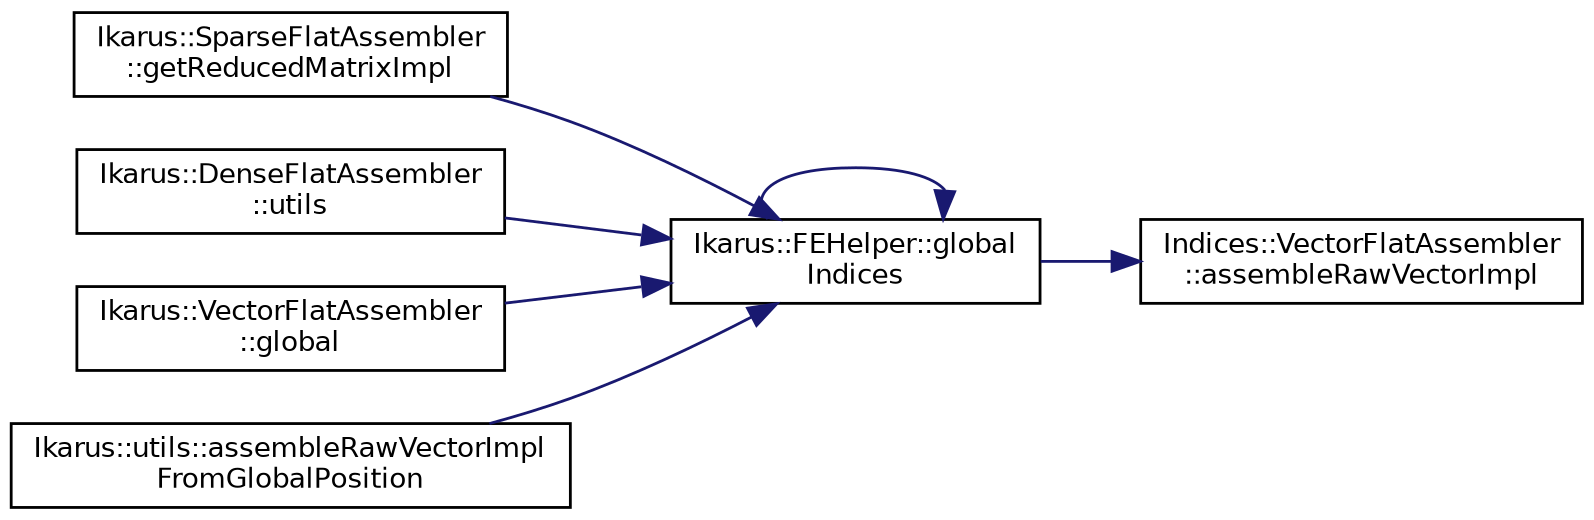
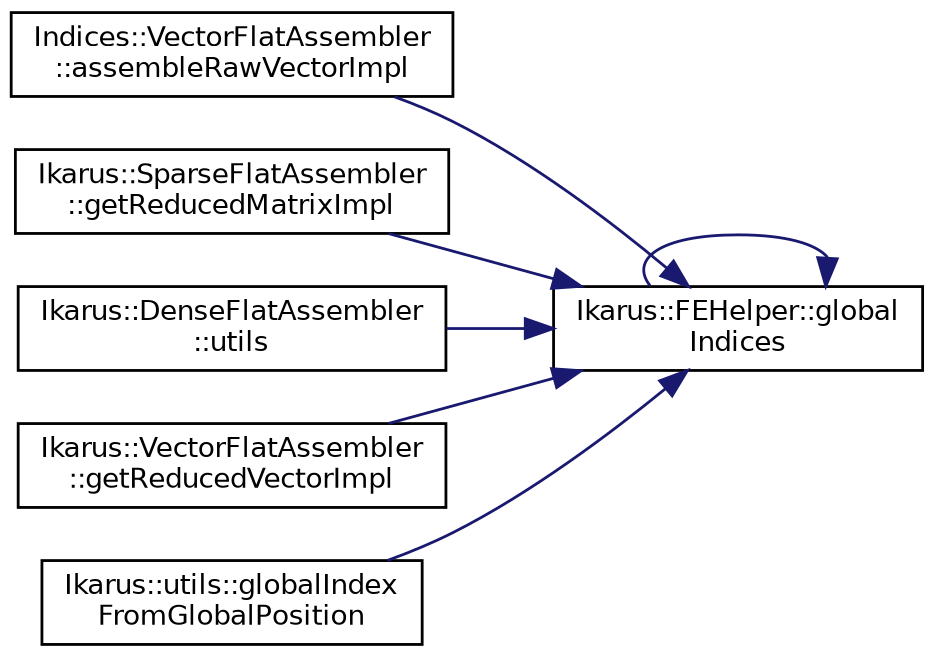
(1076, 261) -> (538, 171)
(291, 329) -> (232, 466)
(291, 466) -> (232, 603)
